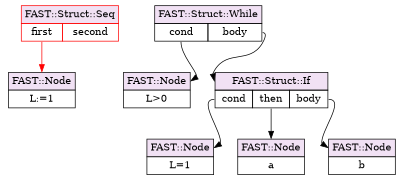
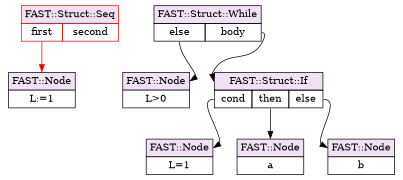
(181, 32) -> (180, 32)
(309, 99) -> (306, 99)
